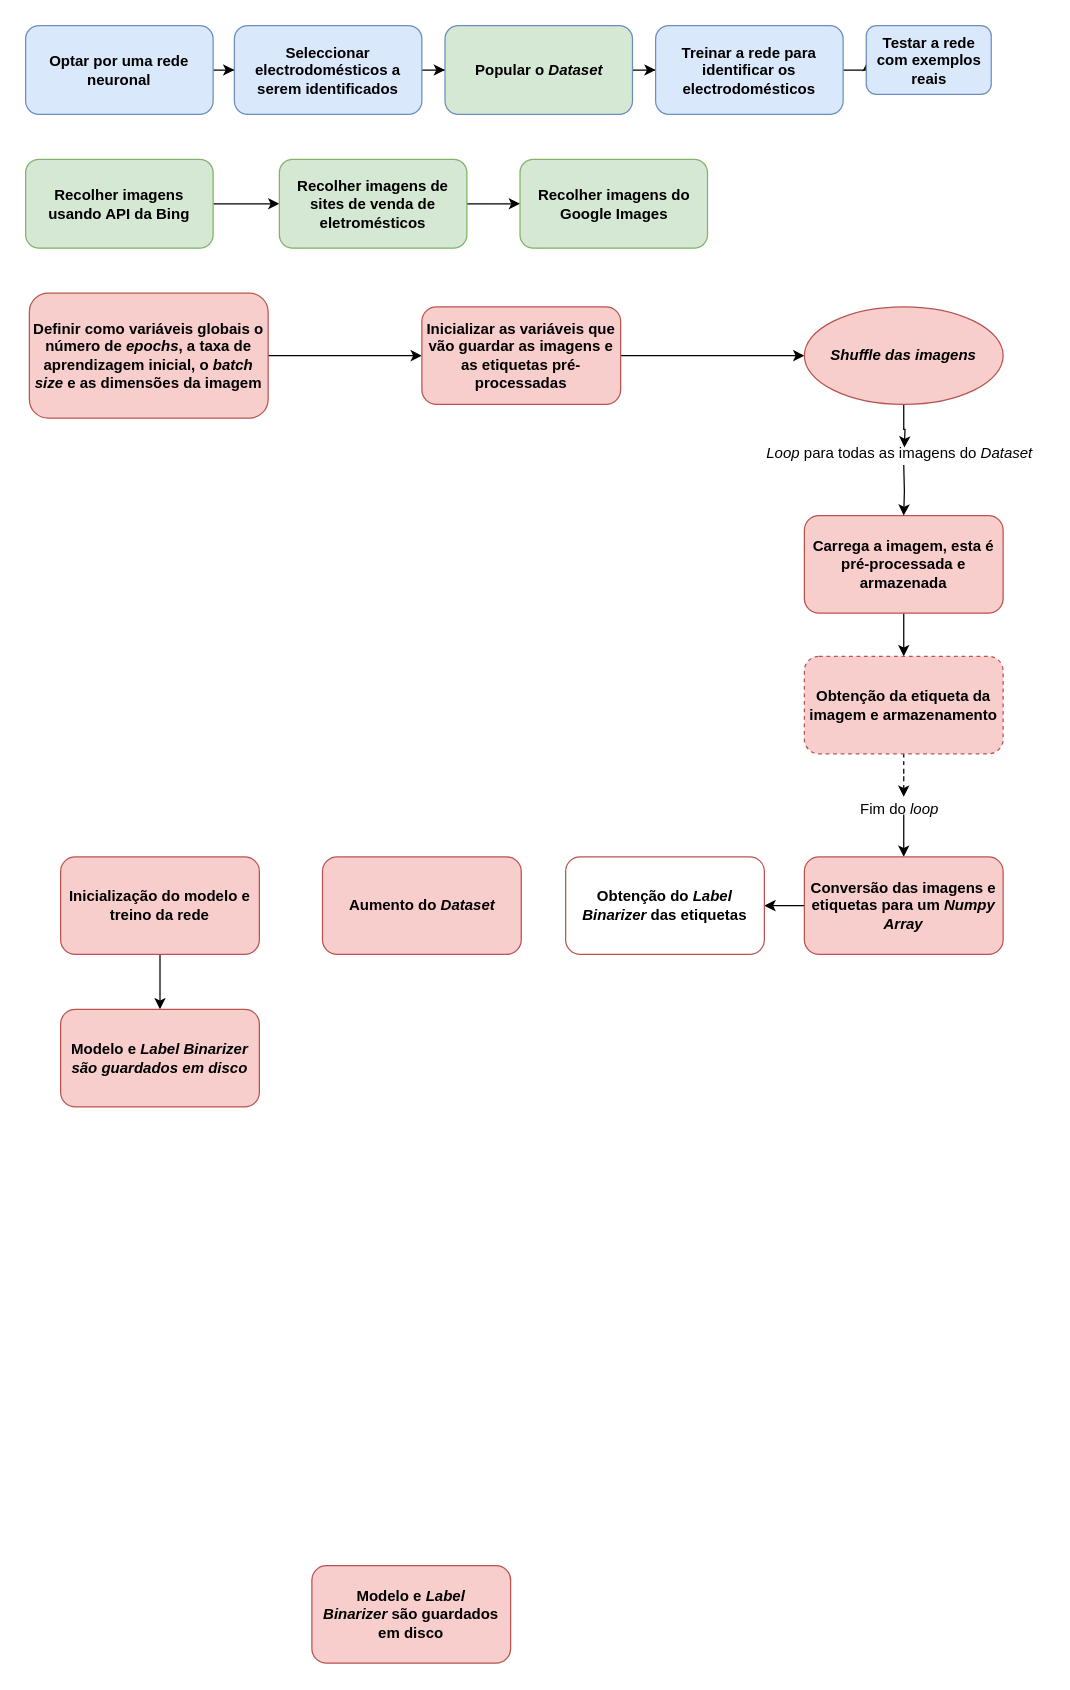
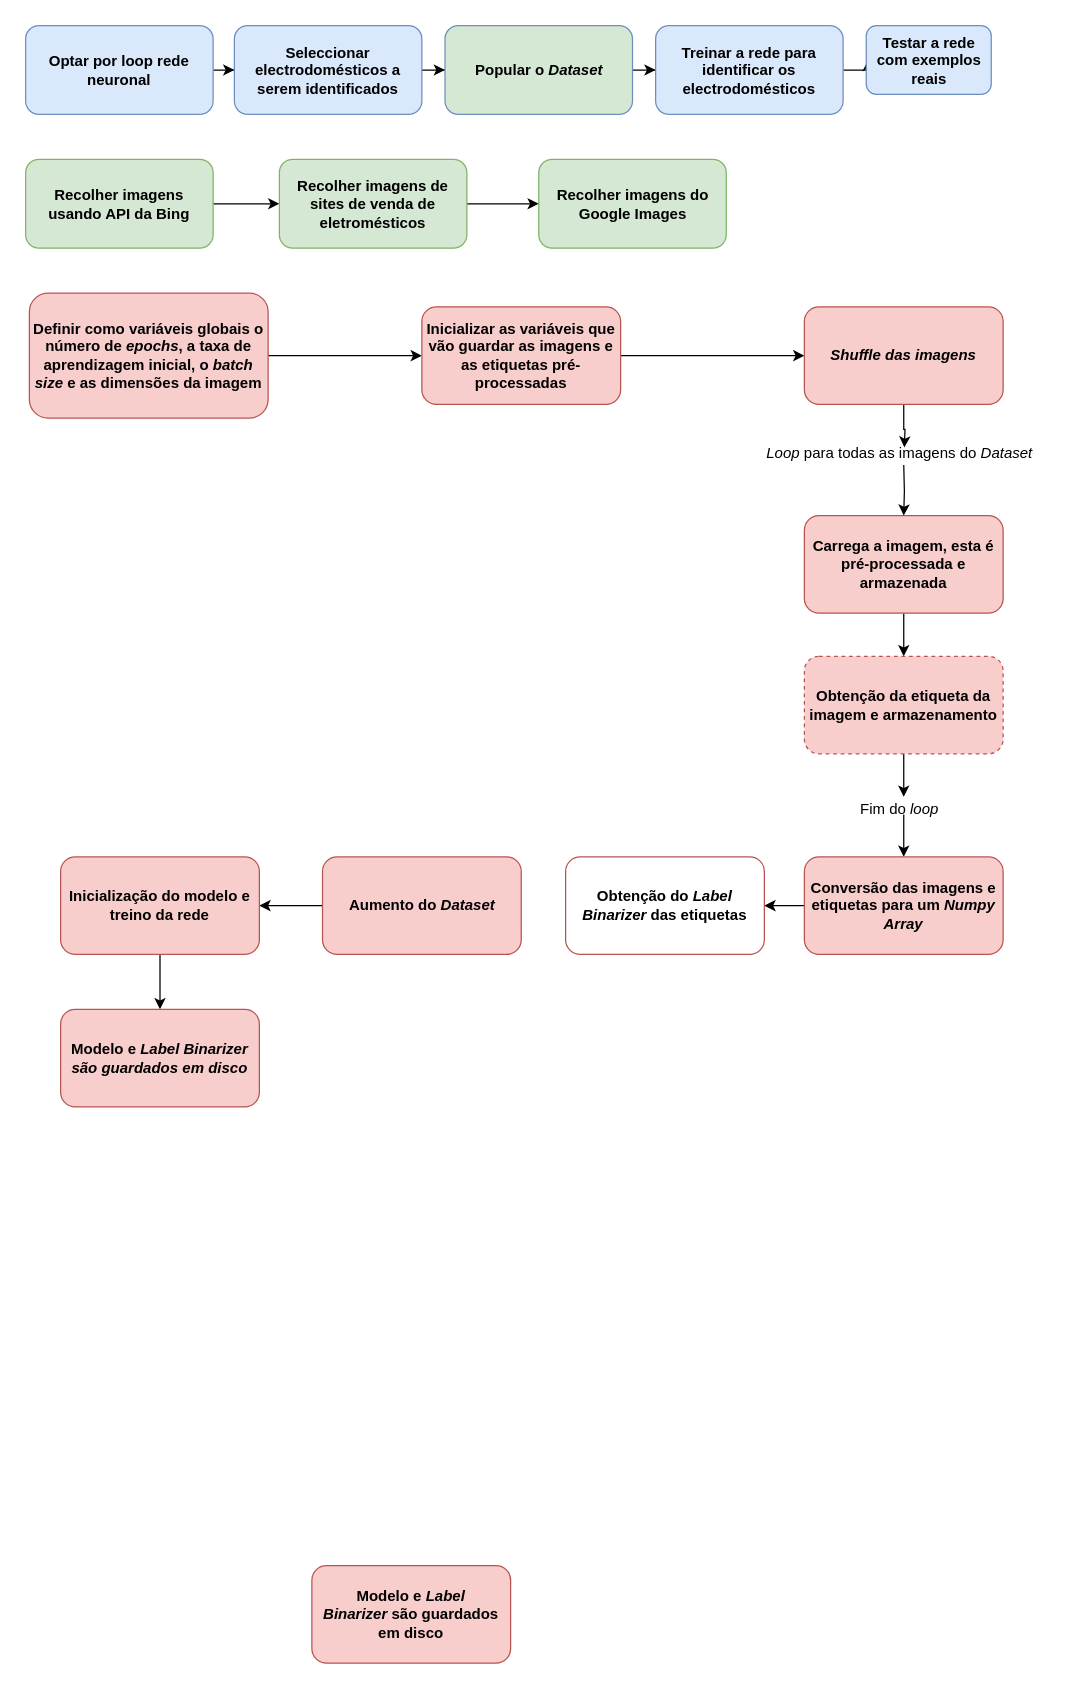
(119, 71) -> (119, 71)
(614, 204) -> (633, 204)
(904, 356) -> (904, 356)
(904, 777) -> (904, 777)
none -> (295, 906)
